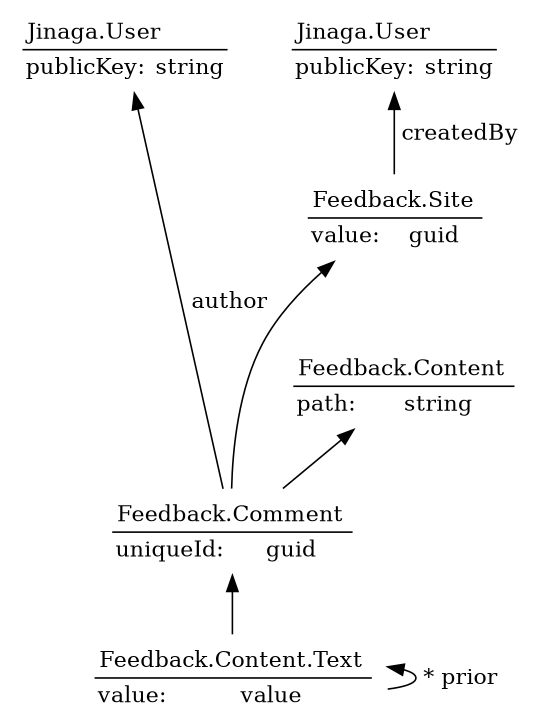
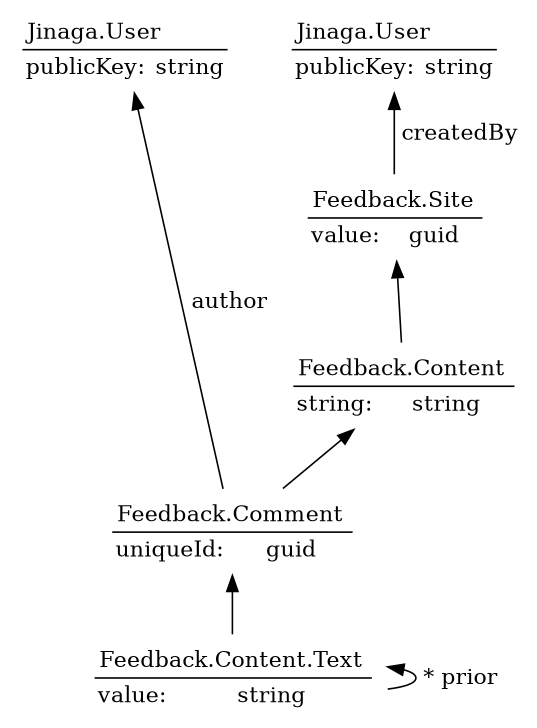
(251, 369) -> (400, 310)
(326, 404) -> (335, 404)
(272, 696) -> (272, 696)
